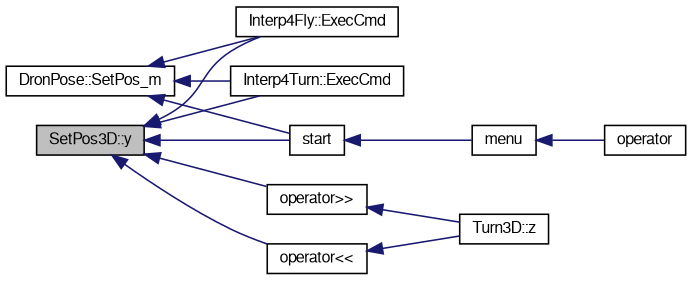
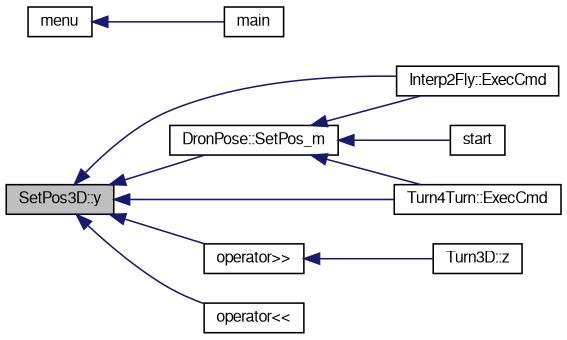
(317, 22) -> (478, 81)
(317, 81) -> (478, 199)
(225, 140) -> (165, 167)
(416, 140) -> none
(645, 140) -> (254, 22)
(421, 242) -> none
